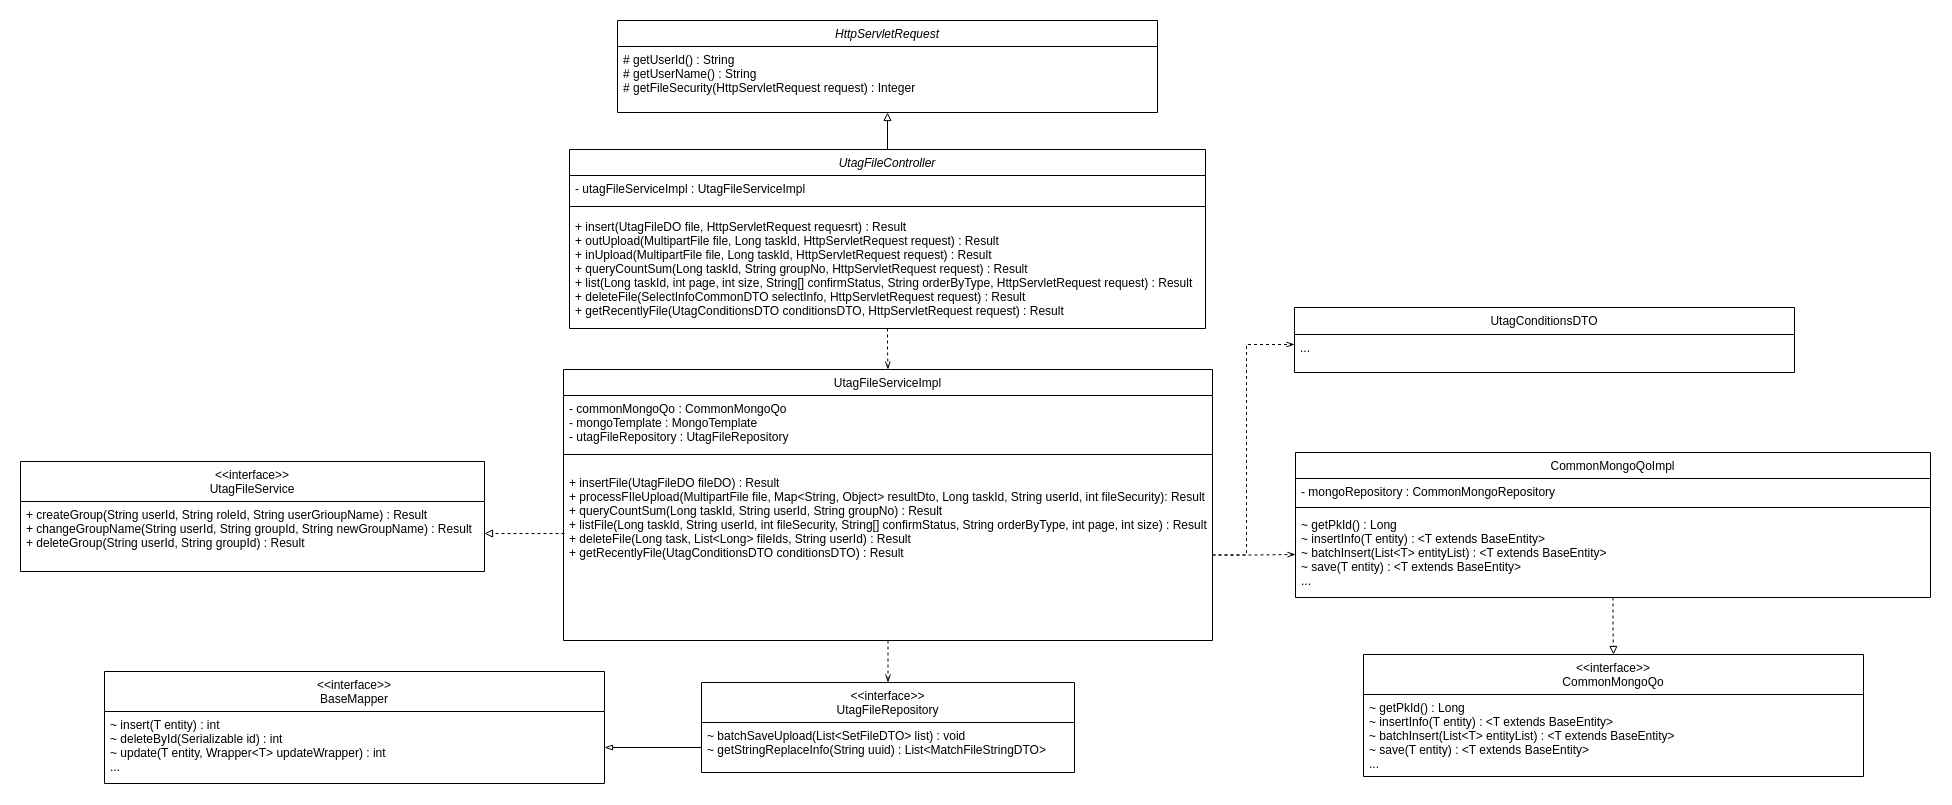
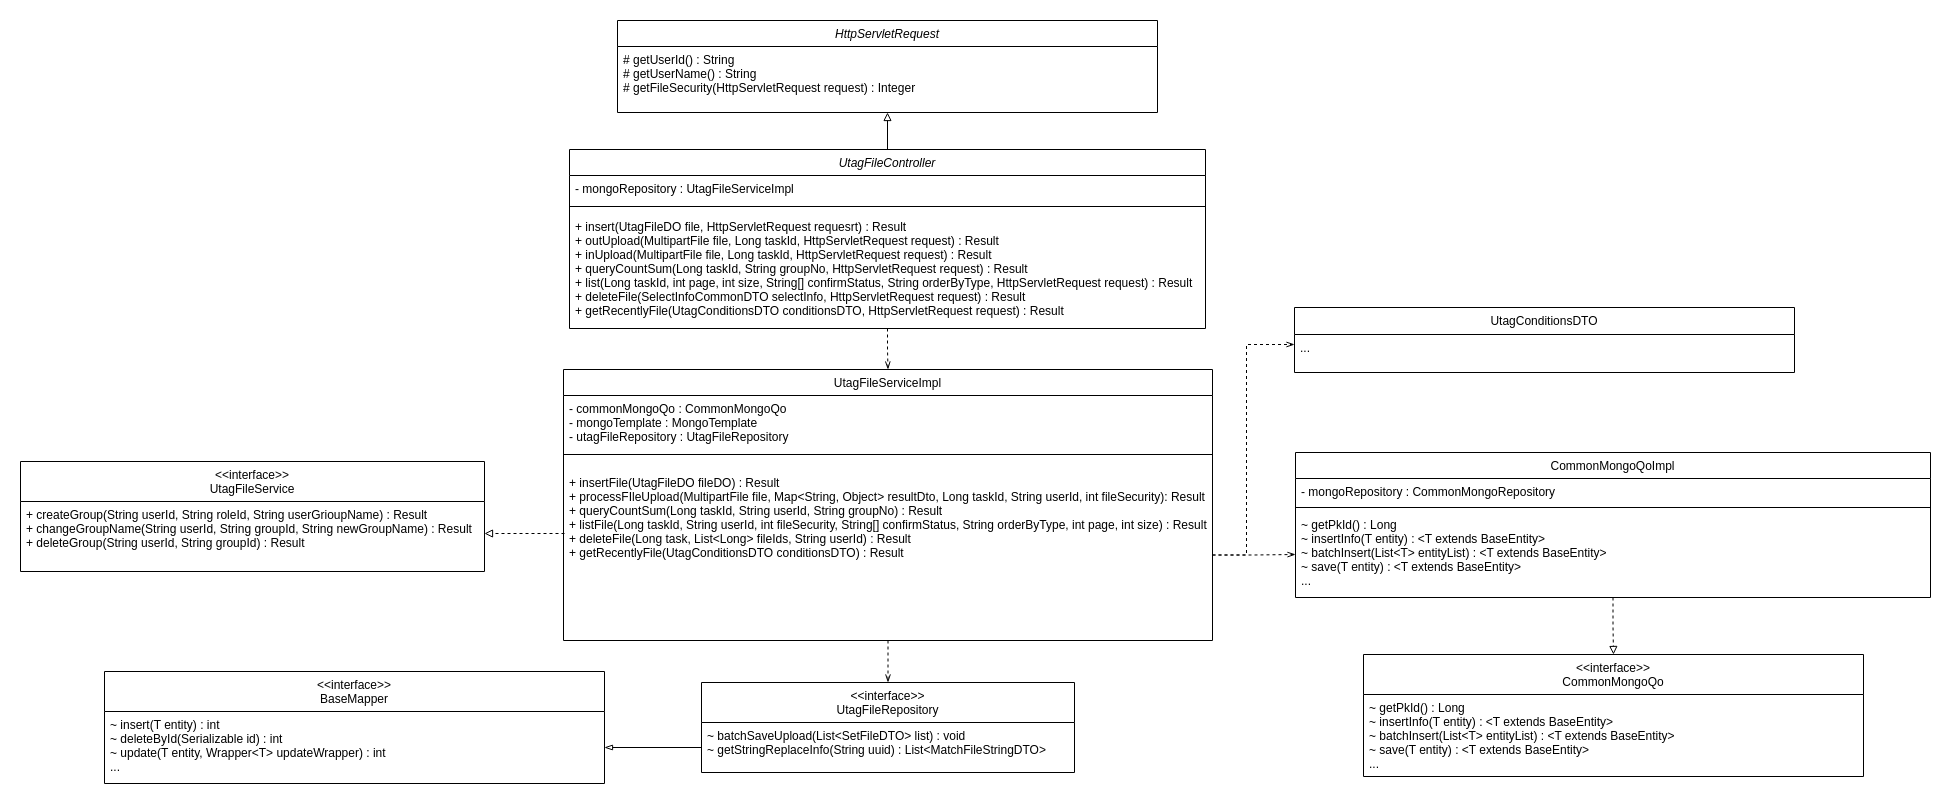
(701, 189) -> (692, 189)
